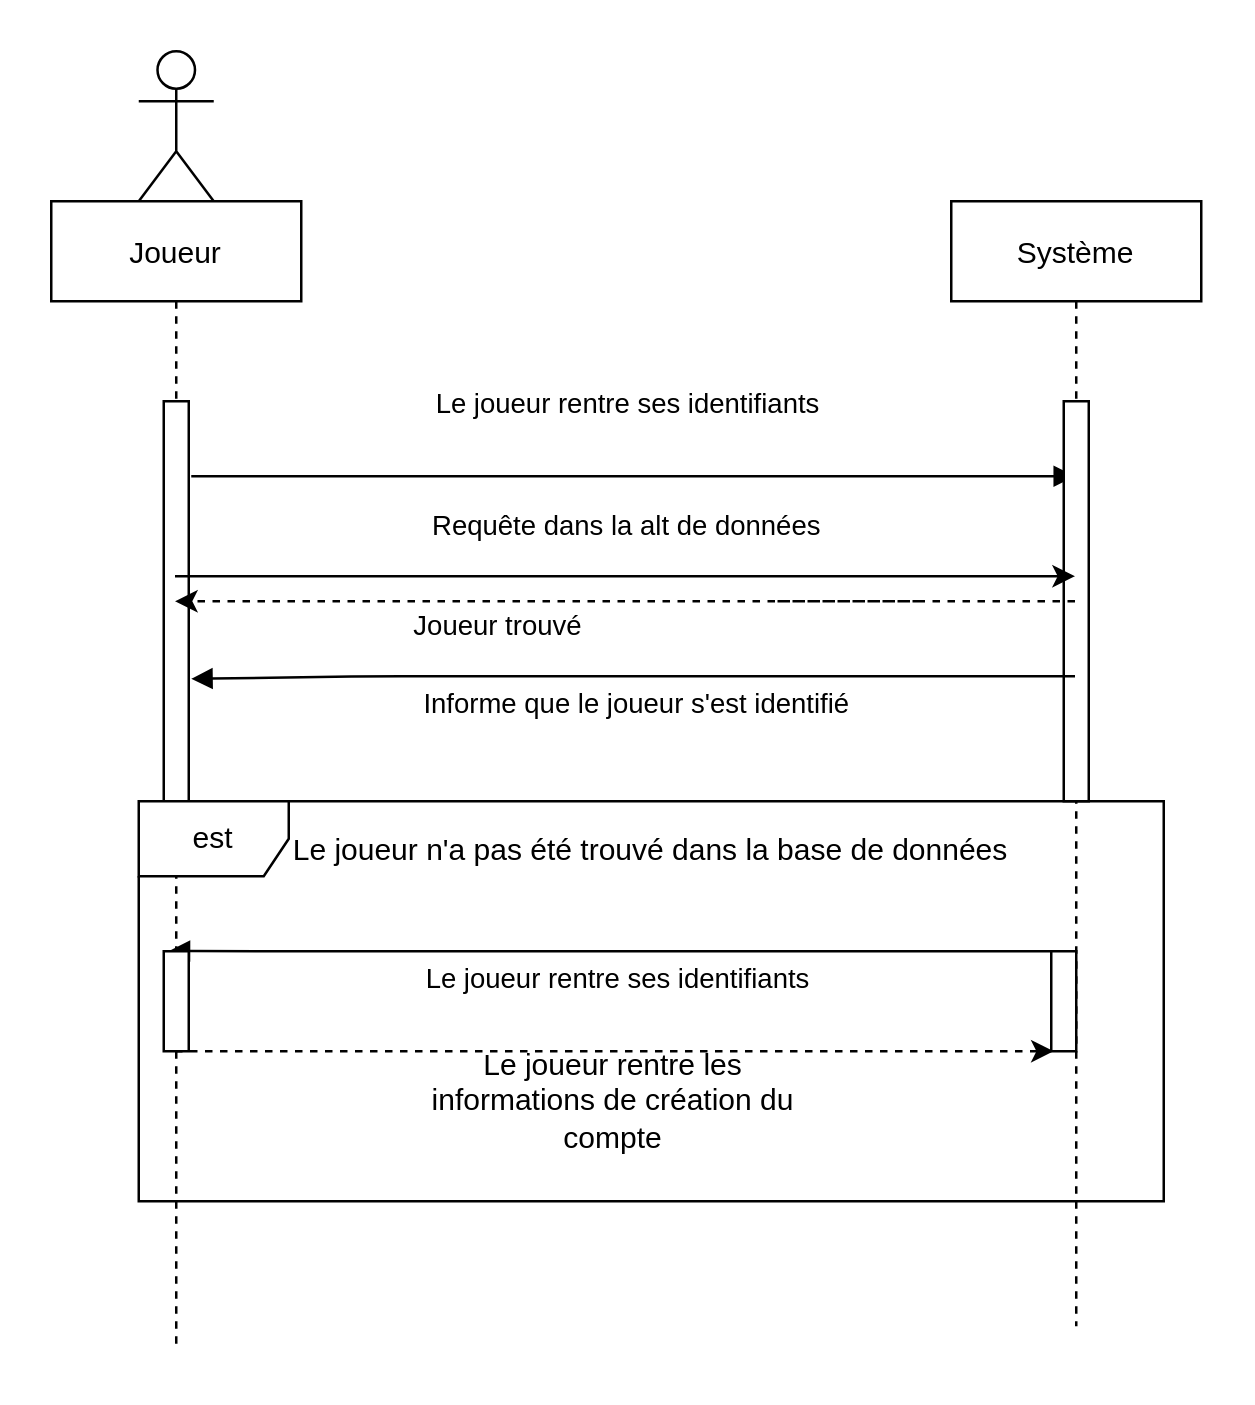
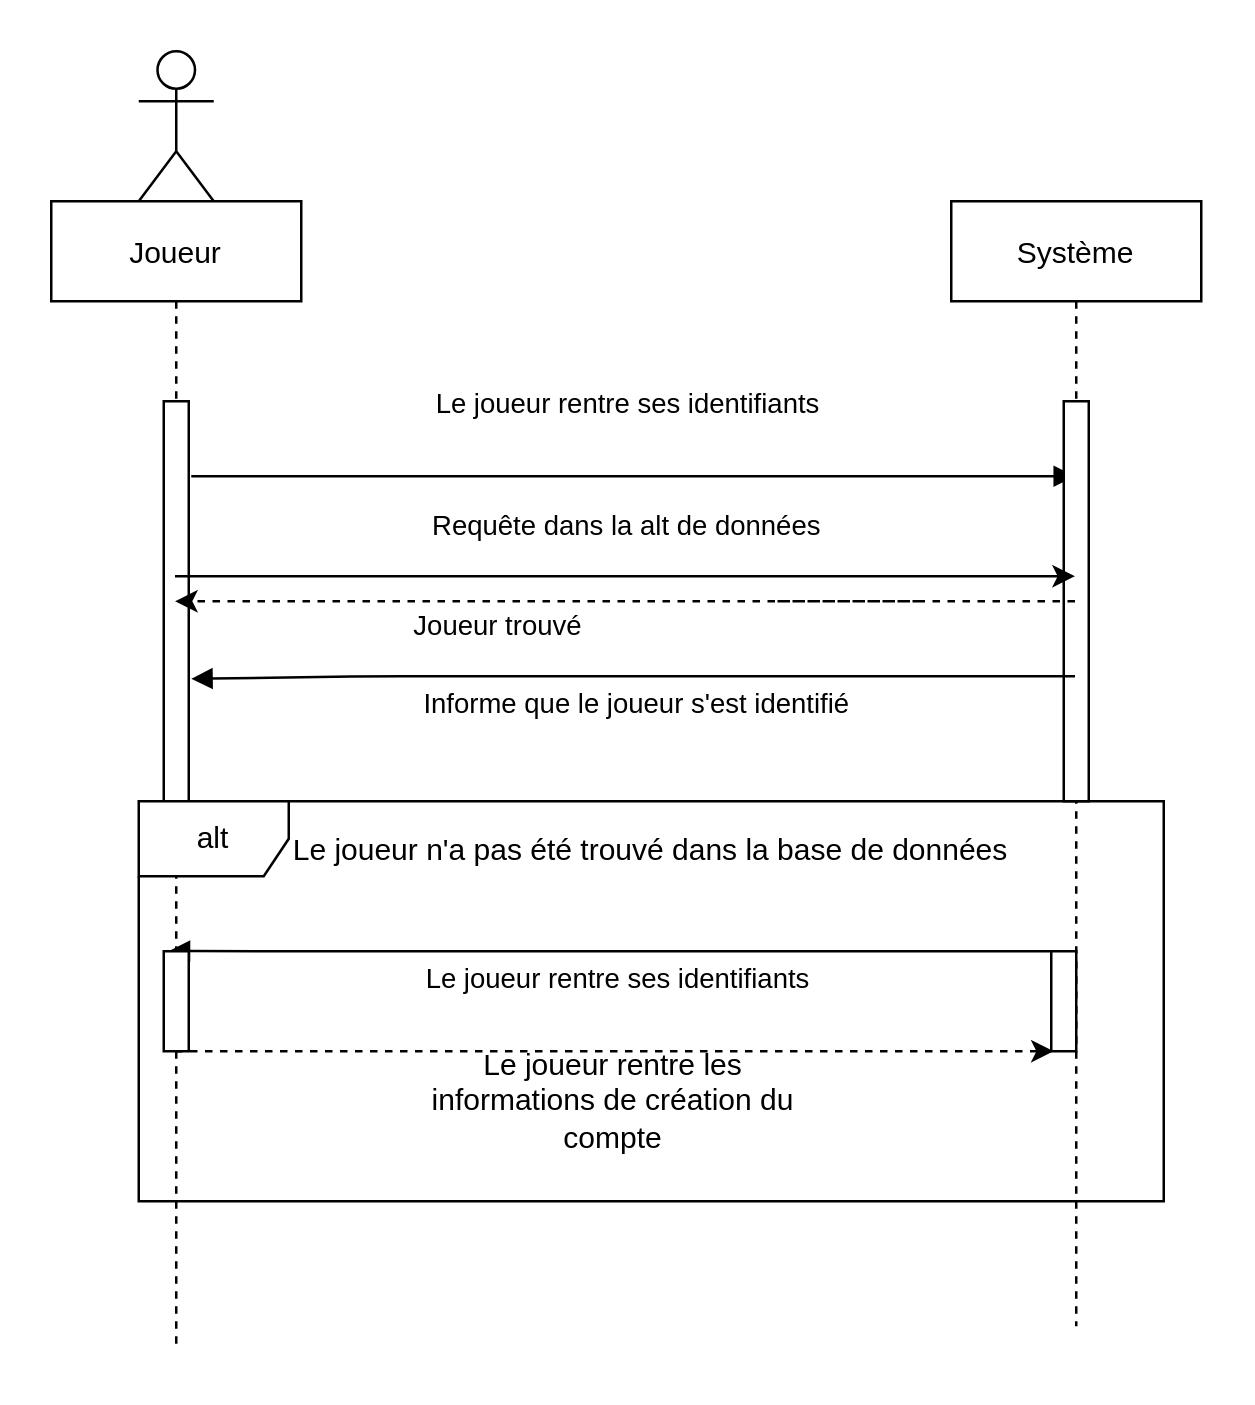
(214, 839) -> (214, 839)
